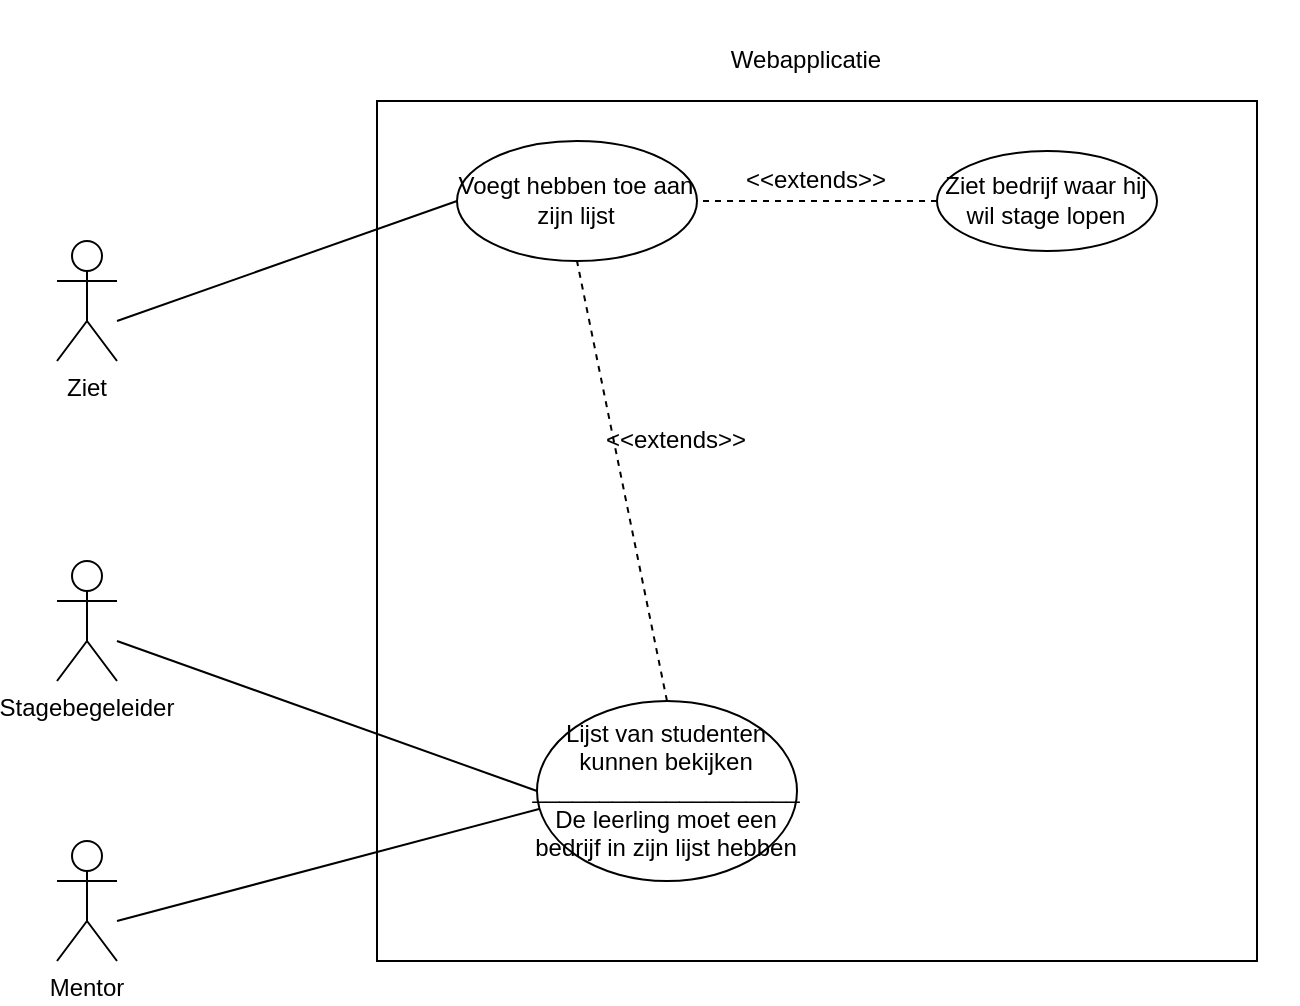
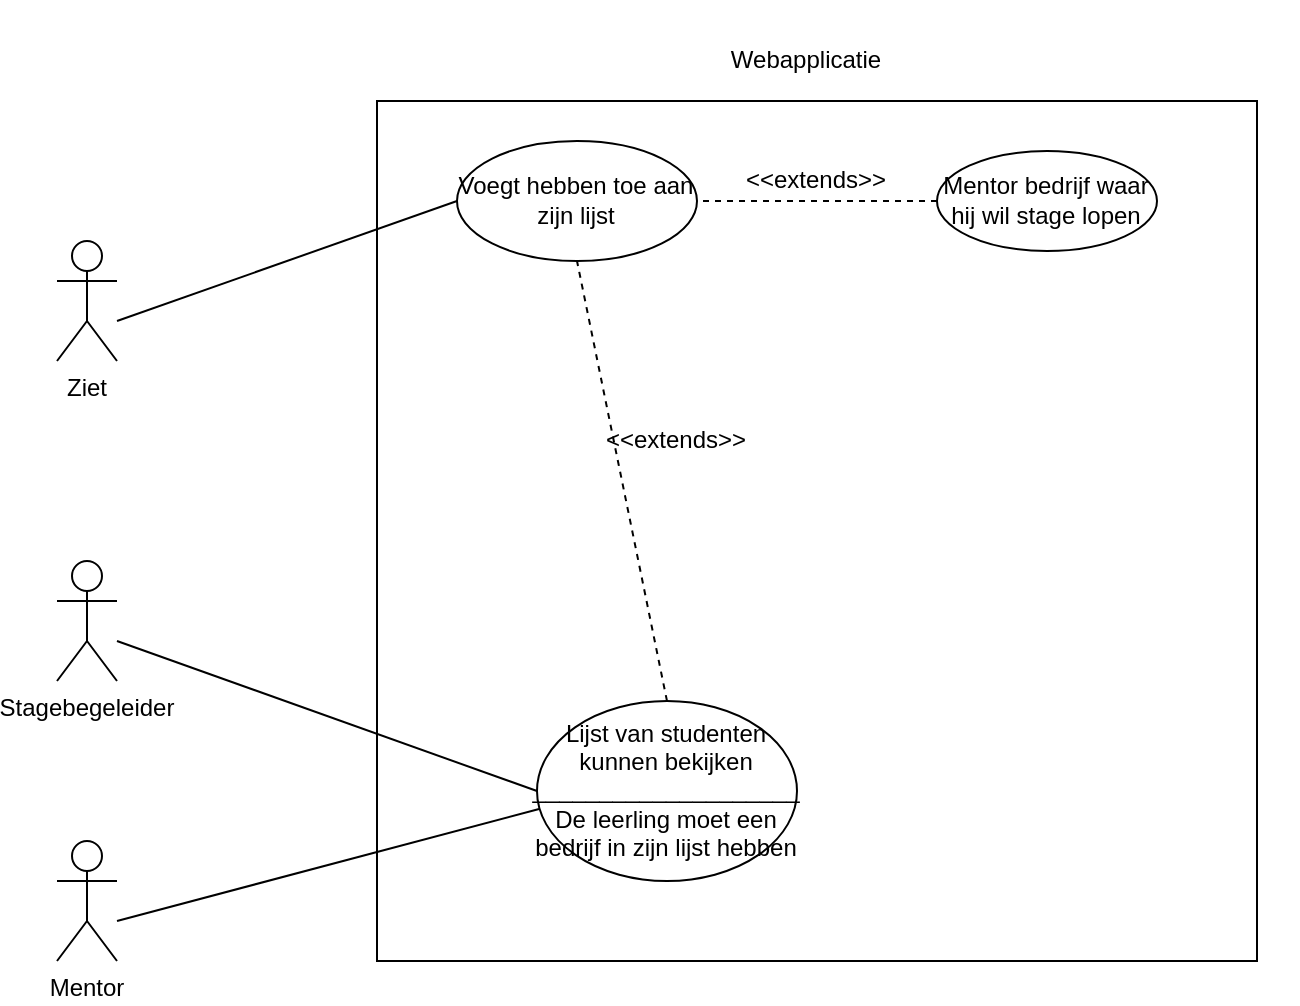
(1047, 201) -> (1047, 201)
